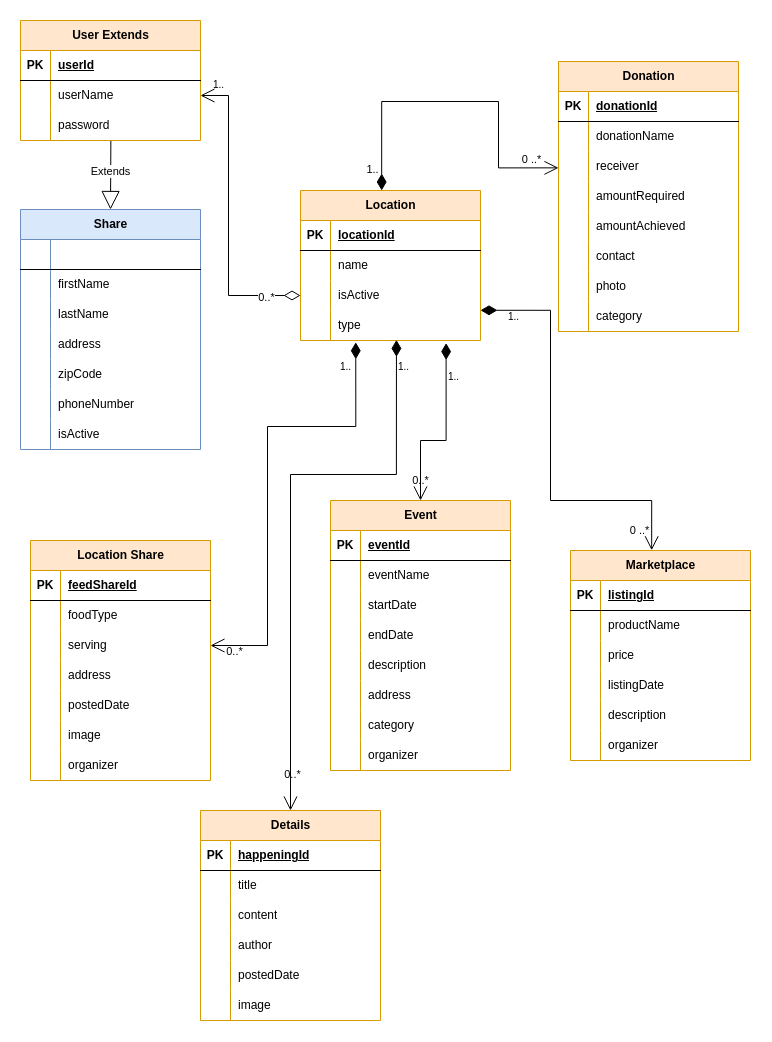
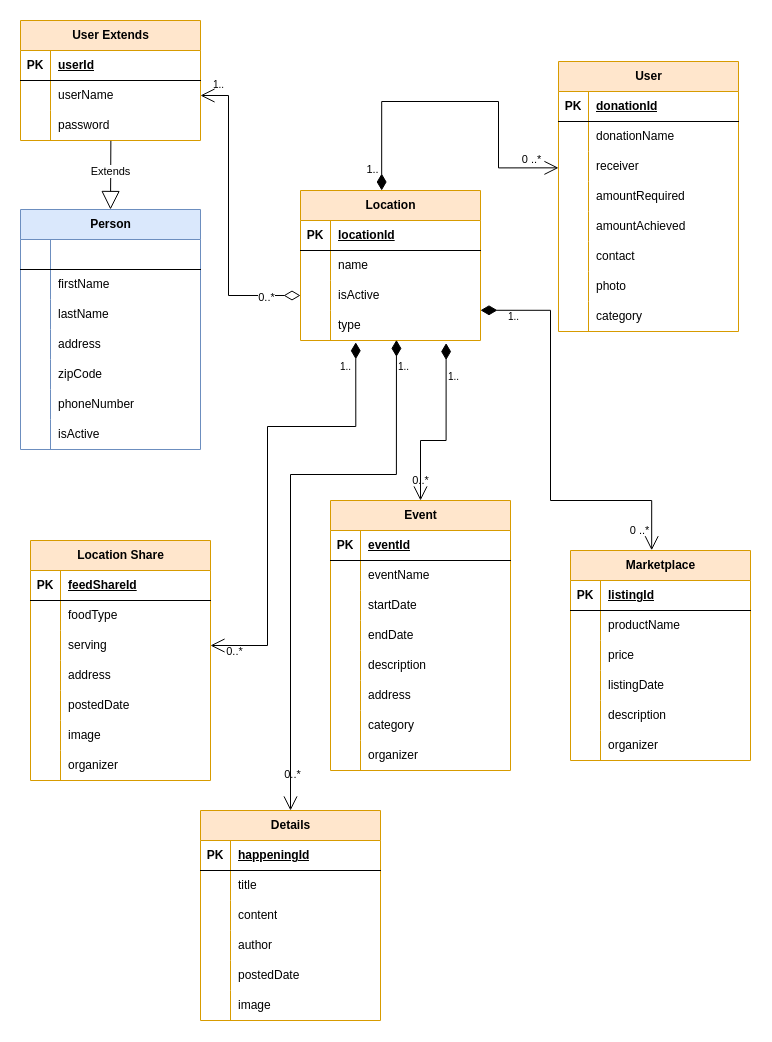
(649, 77) -> (649, 77)
(111, 225) -> (111, 225)
